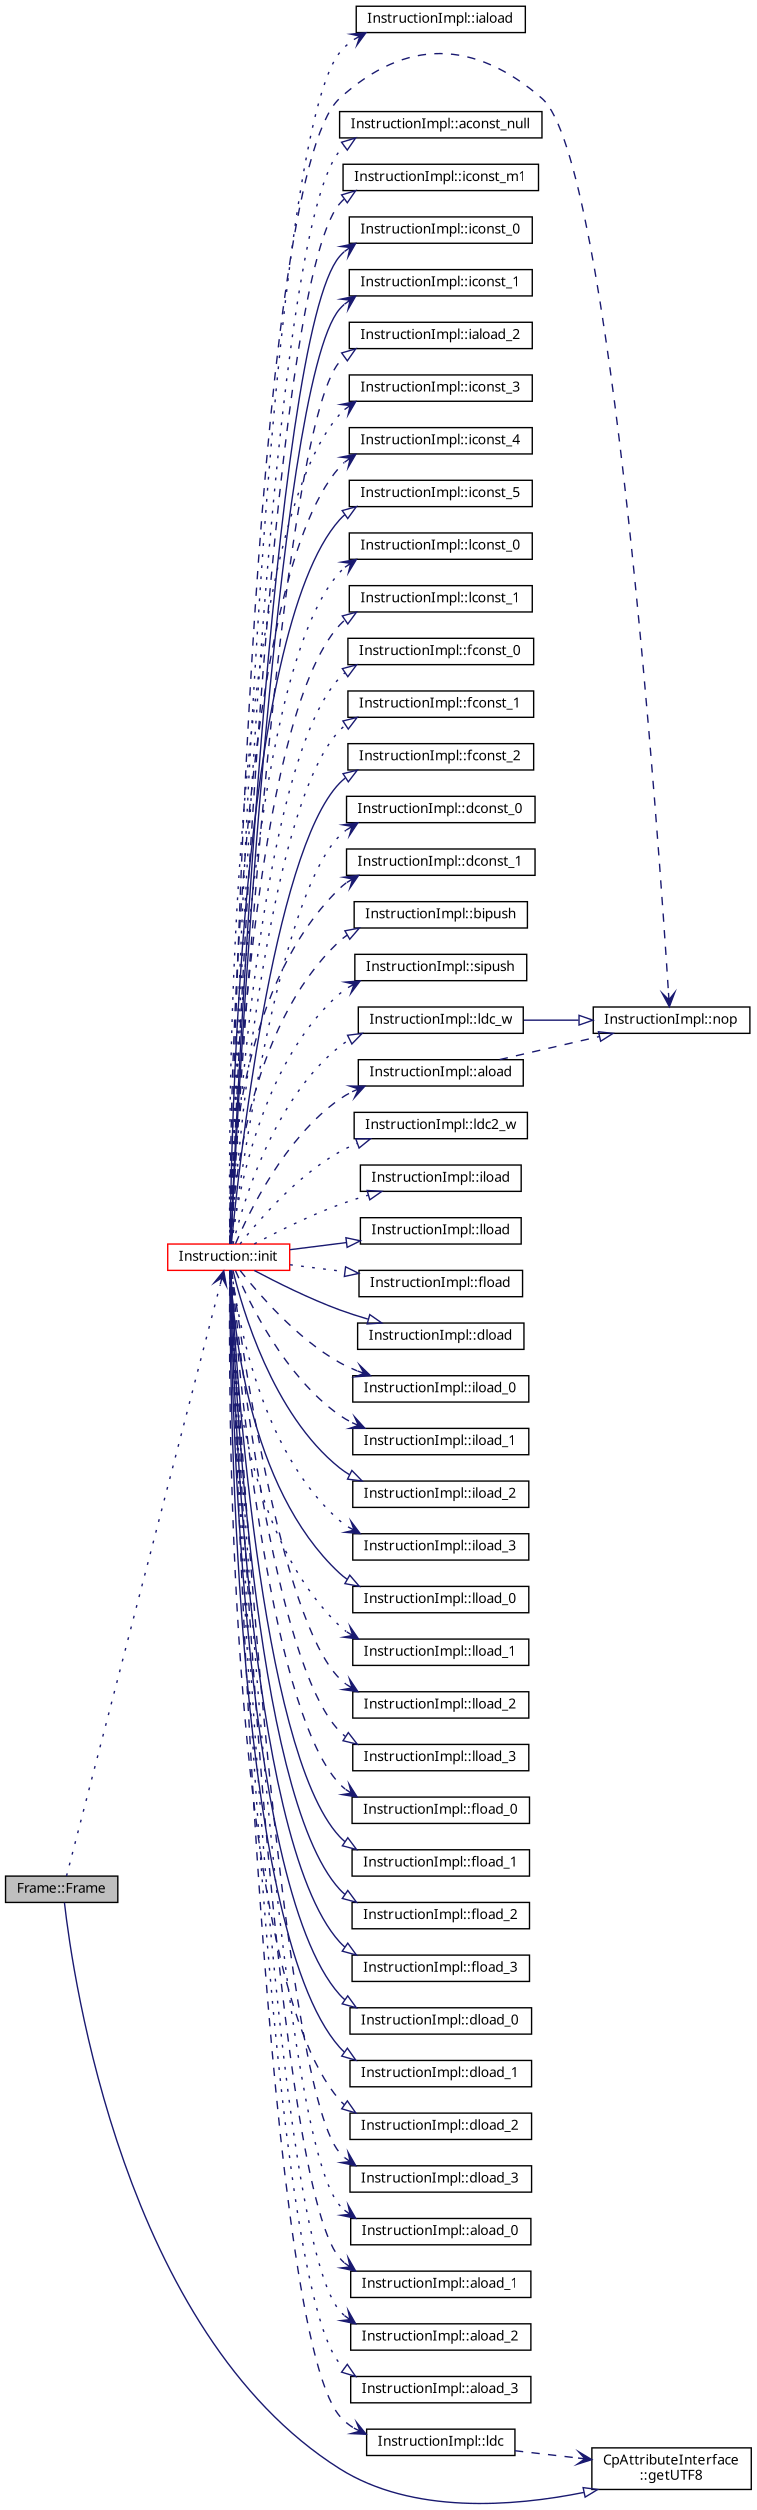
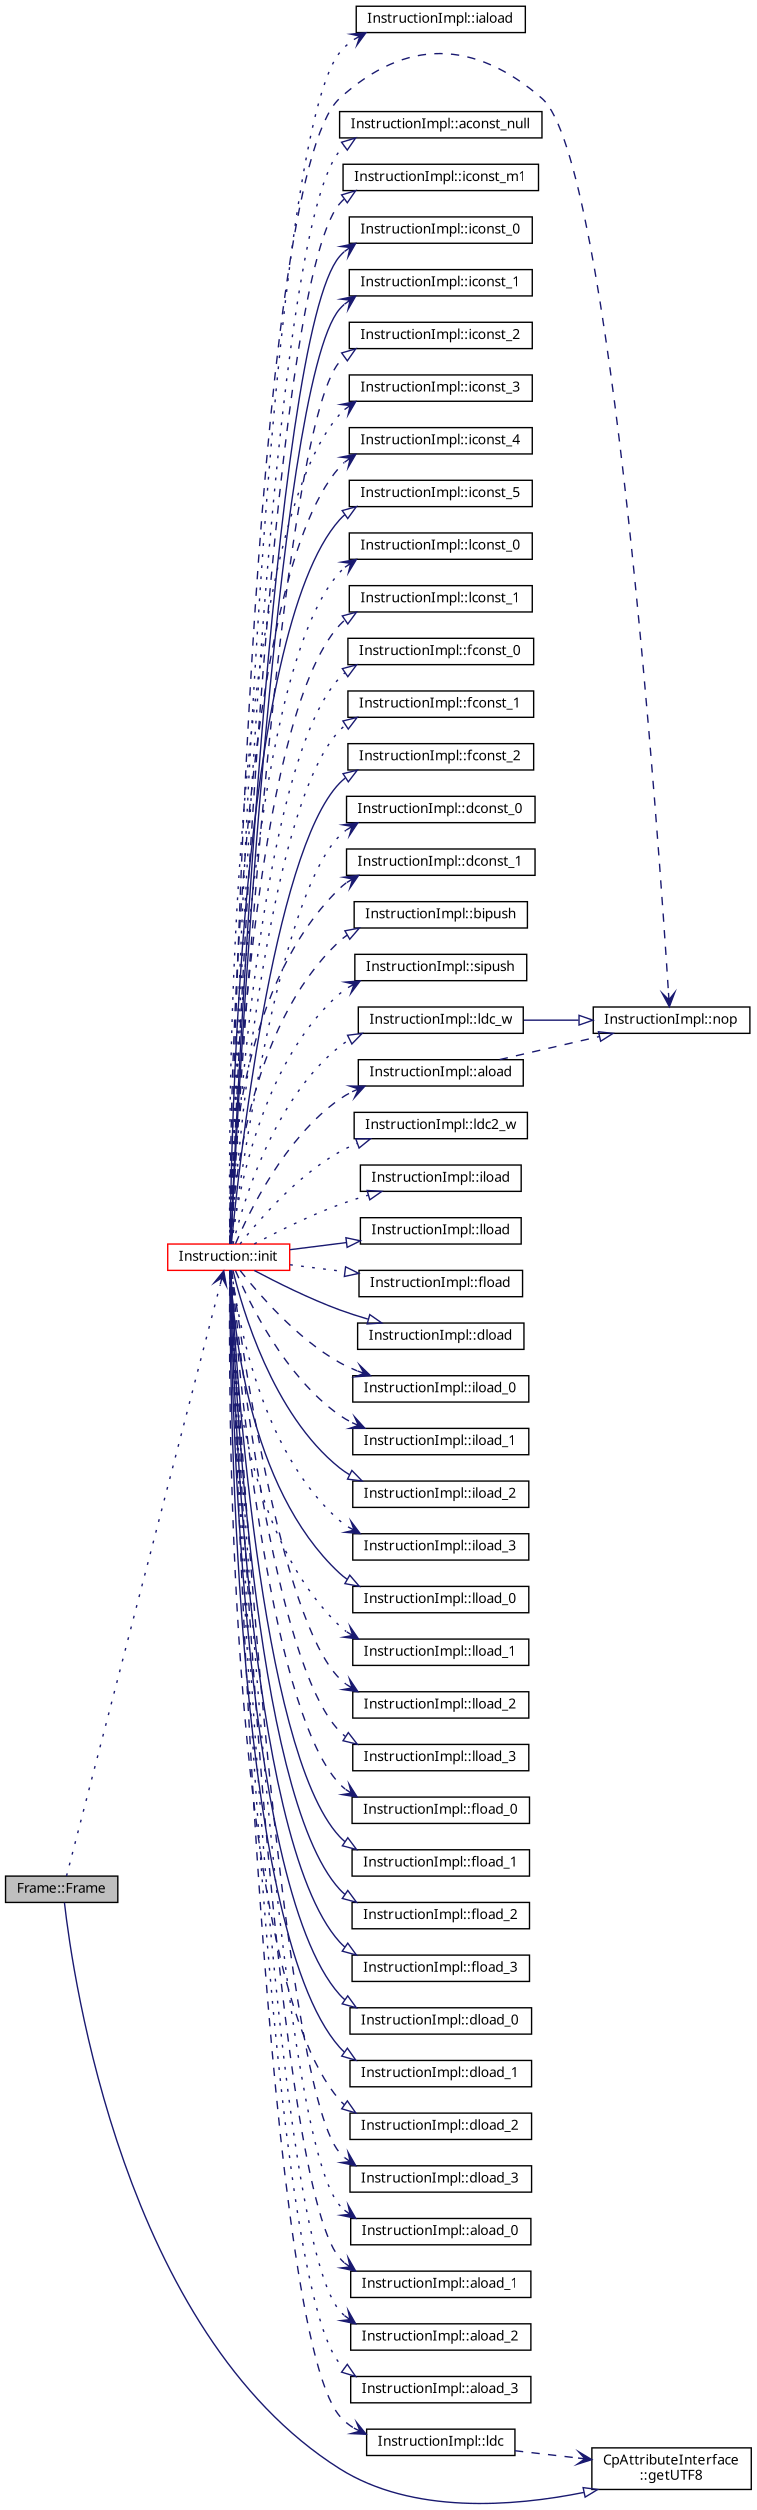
(441, 335) -> (441, 335)
